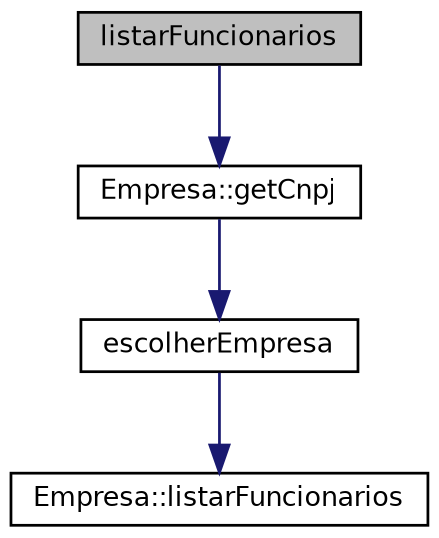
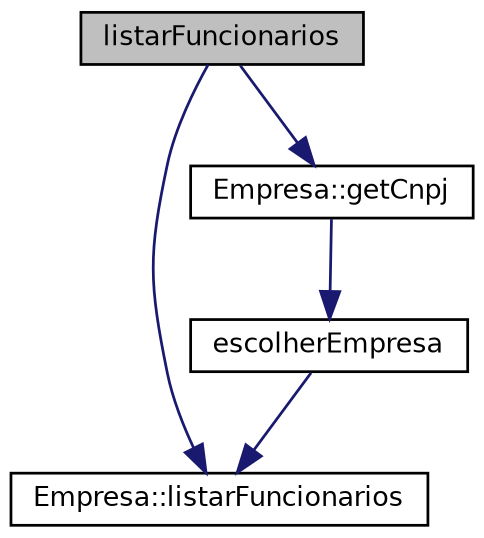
none -> (154, 254)
